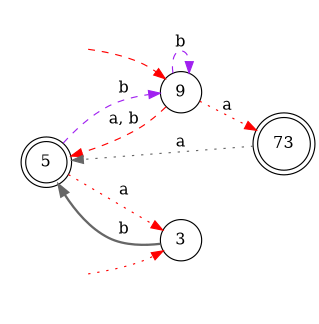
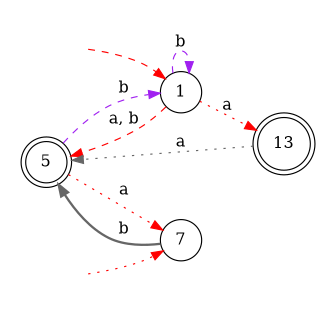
(181, 92) -> (181, 92)
(284, 144) -> (284, 144)
(181, 240) -> (181, 240)
